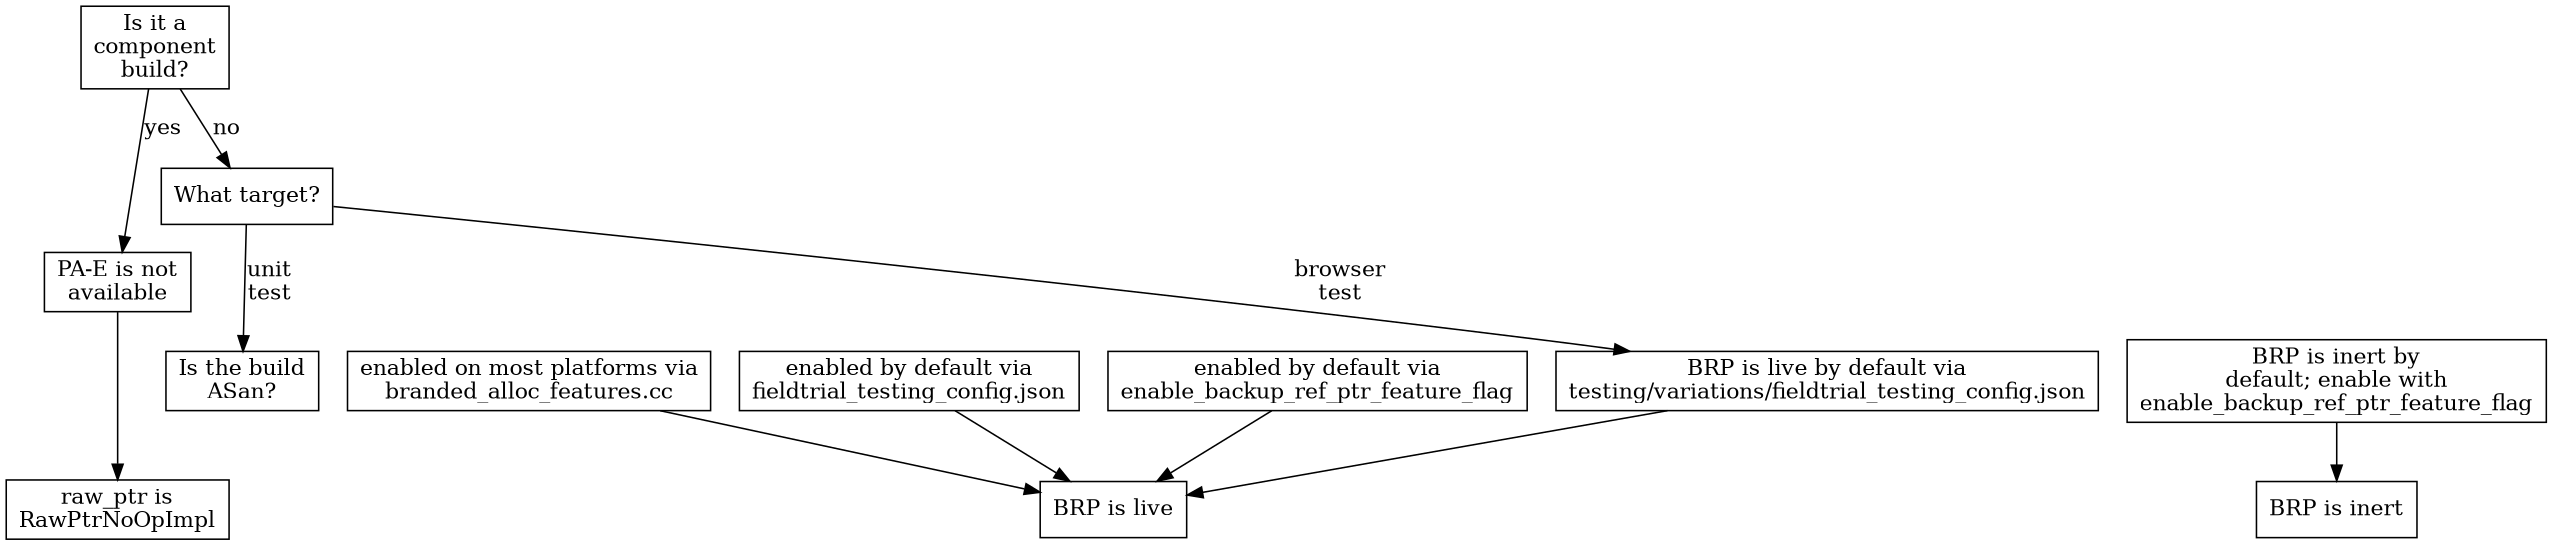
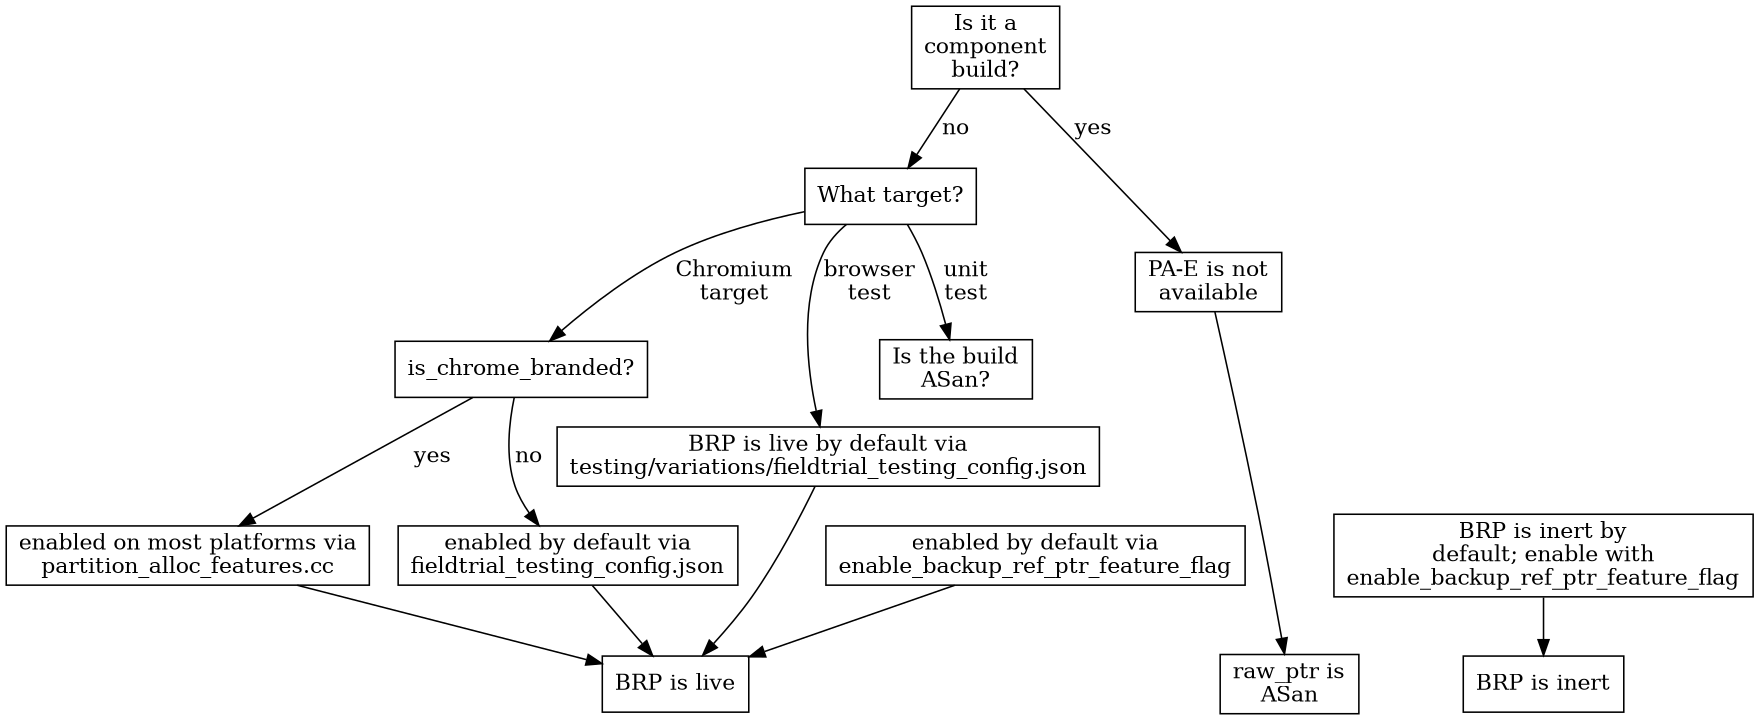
none -> (521, 369)
(529, 381) -> (188, 556)
(118, 510) -> (1290, 684)
